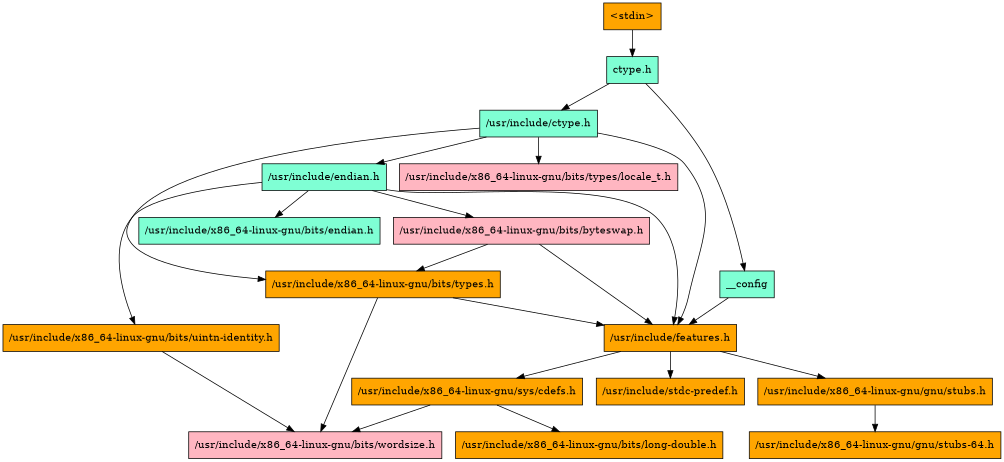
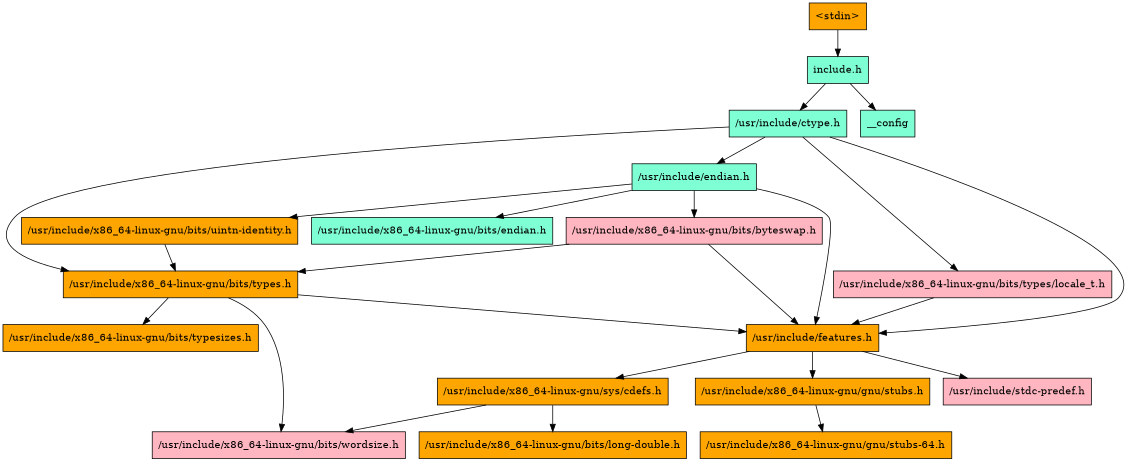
(632, 70) -> (838, 70)
(712, 309) -> (896, 310)
none -> (131, 338)
(225, 390) -> (169, 254)
(670, 392) -> (1017, 392)
